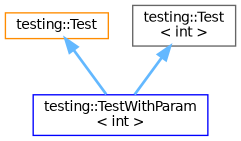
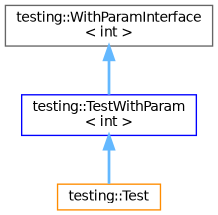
(184, 26) -> (109, 26)
(90, 72) -> (109, 167)
